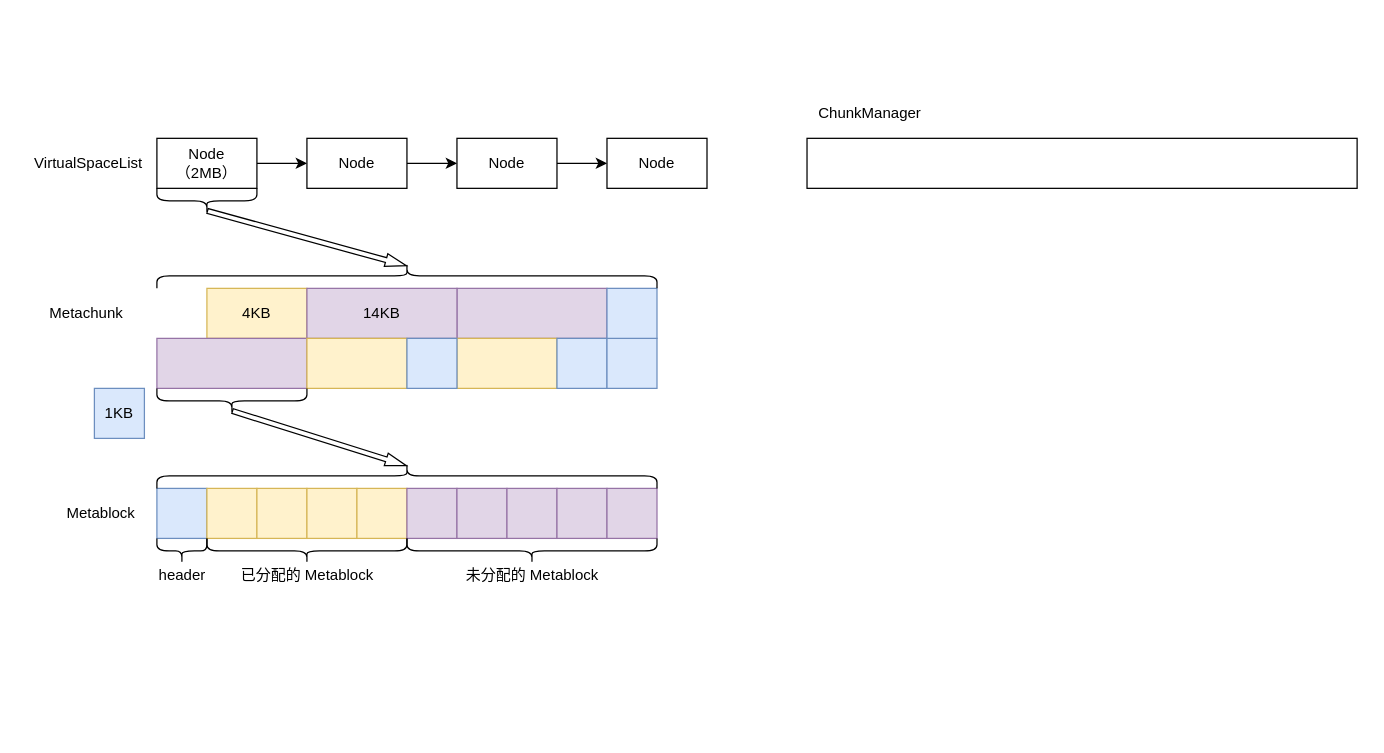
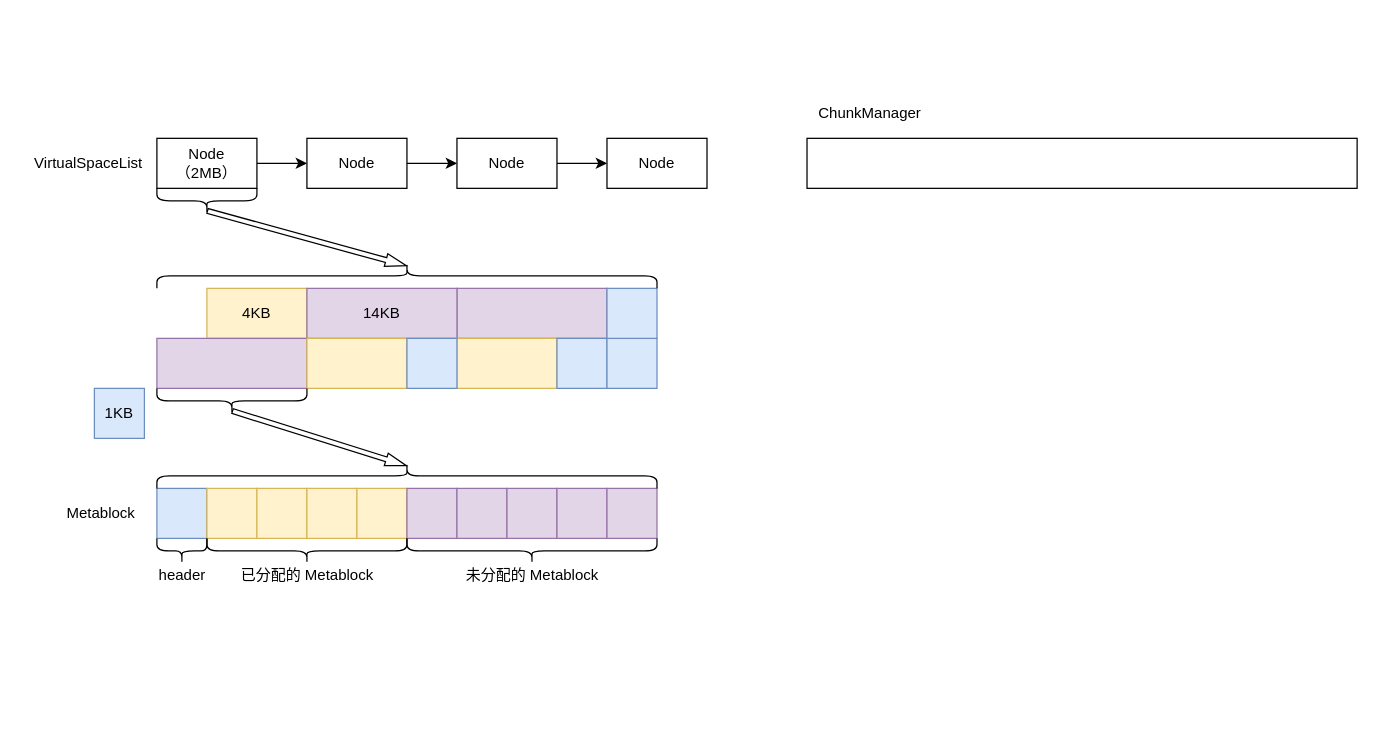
(88, 313) -> none
